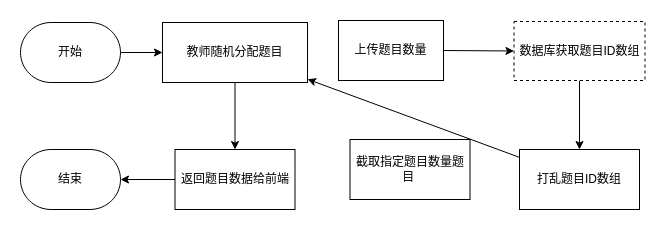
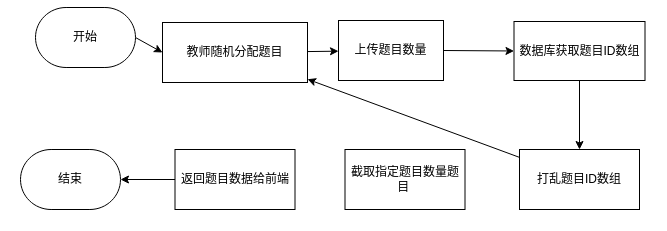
(580, 51) -> (580, 51)
(71, 53) -> (86, 38)
(235, 113) -> (320, 51)
(410, 170) -> (405, 180)
